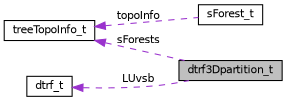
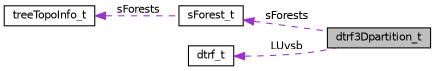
(137, 16) -> (137, 10)
(145, 52) -> (291, 26)
